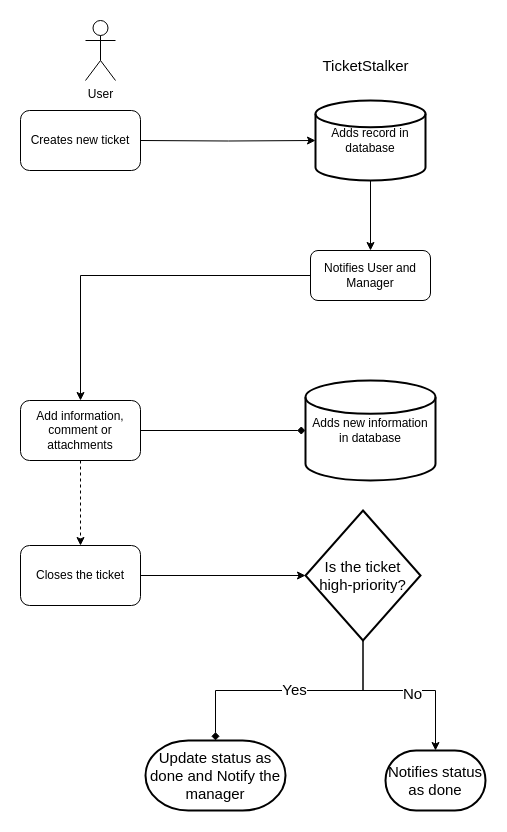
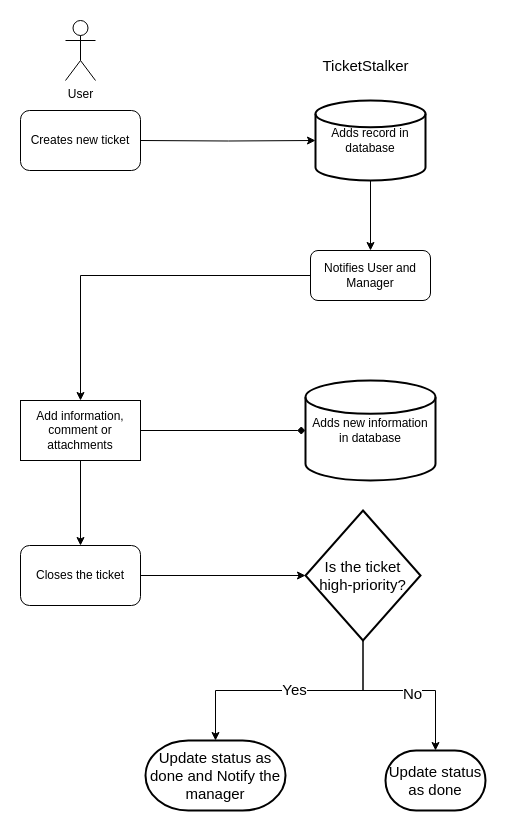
(101, 51) -> (81, 51)
(81, 431) -> (81, 431)
(81, 500) -> (81, 500)
(216, 731) -> (216, 732)
(436, 781) -> (436, 781)
